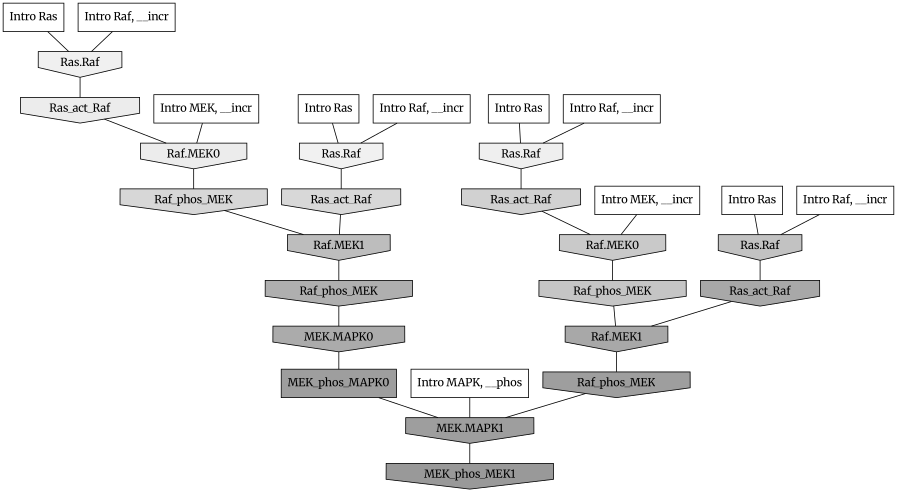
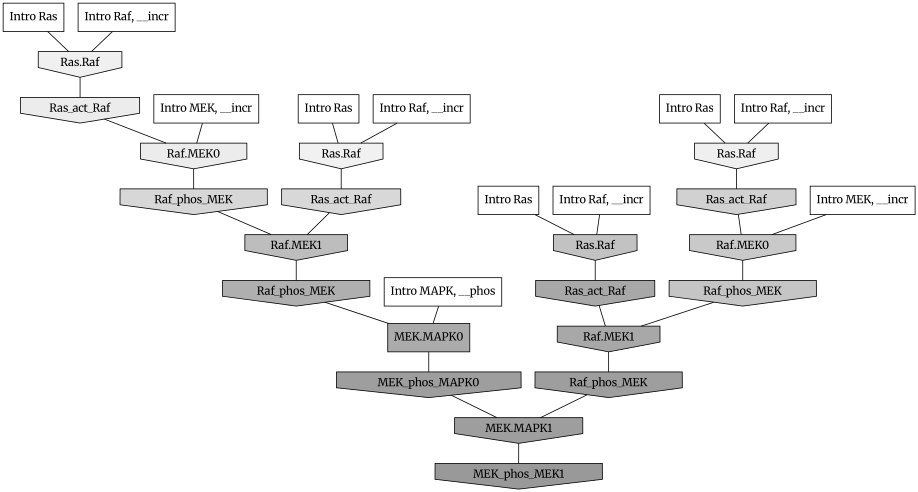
(339, 338) -> (429, 338)
(339, 383) -> (429, 383)
(470, 408) -> (436, 315)
